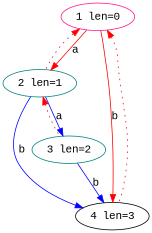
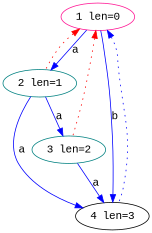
(71, 47) -> (71, 47)
(111, 112) -> (111, 112)
(126, 119) -> (126, 119)
(51, 121) -> (85, 88)
(22, 150) -> (22, 150)
(96, 183) -> (96, 183)
